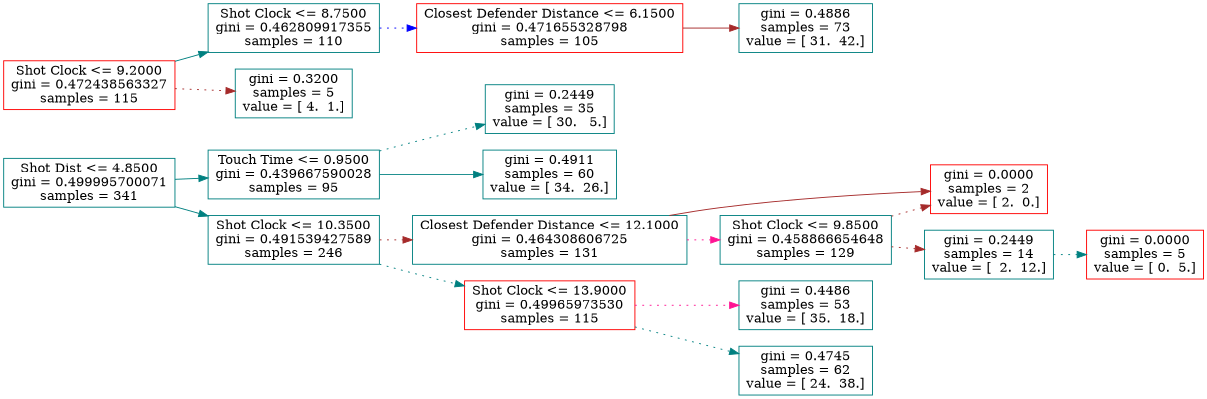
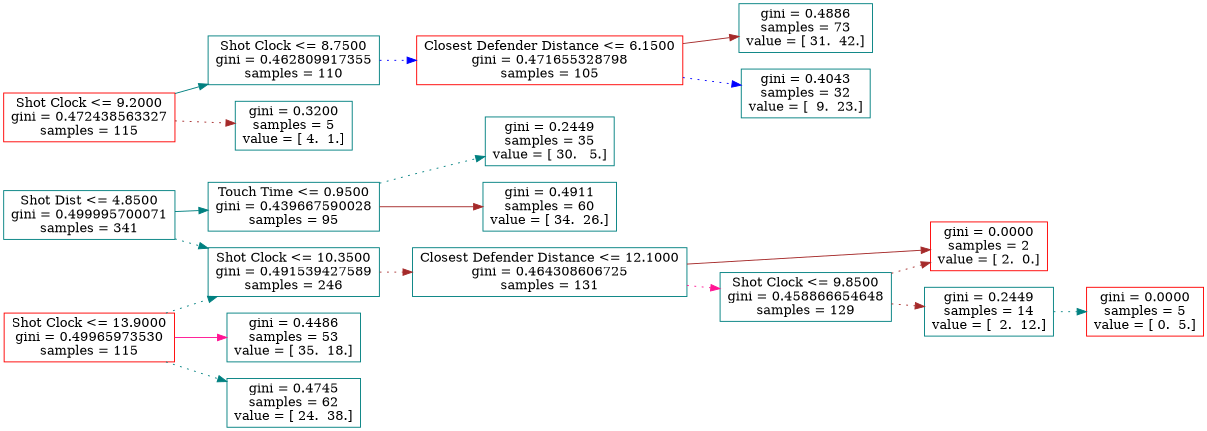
none -> (806, 93)
(427, 174) -> (427, 207)
(187, 210) -> (187, 242)
(417, 274) -> (187, 306)
(682, 305) -> (196, 337)
